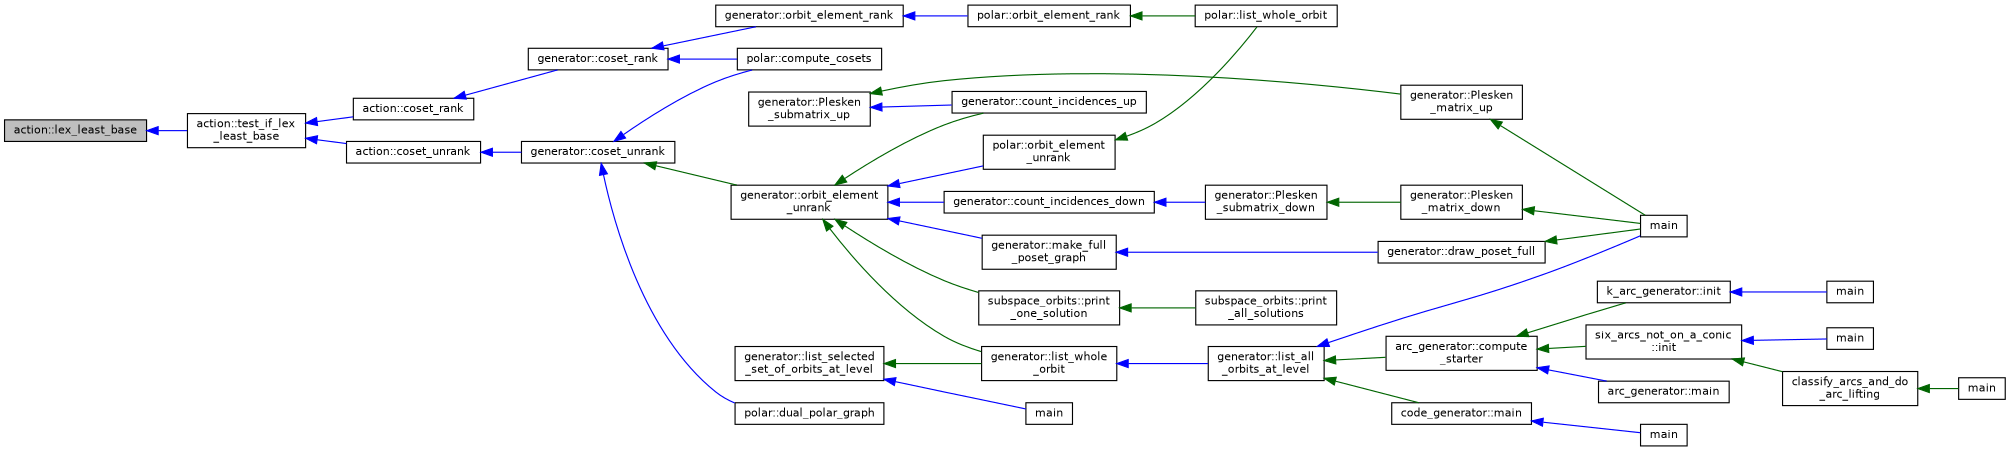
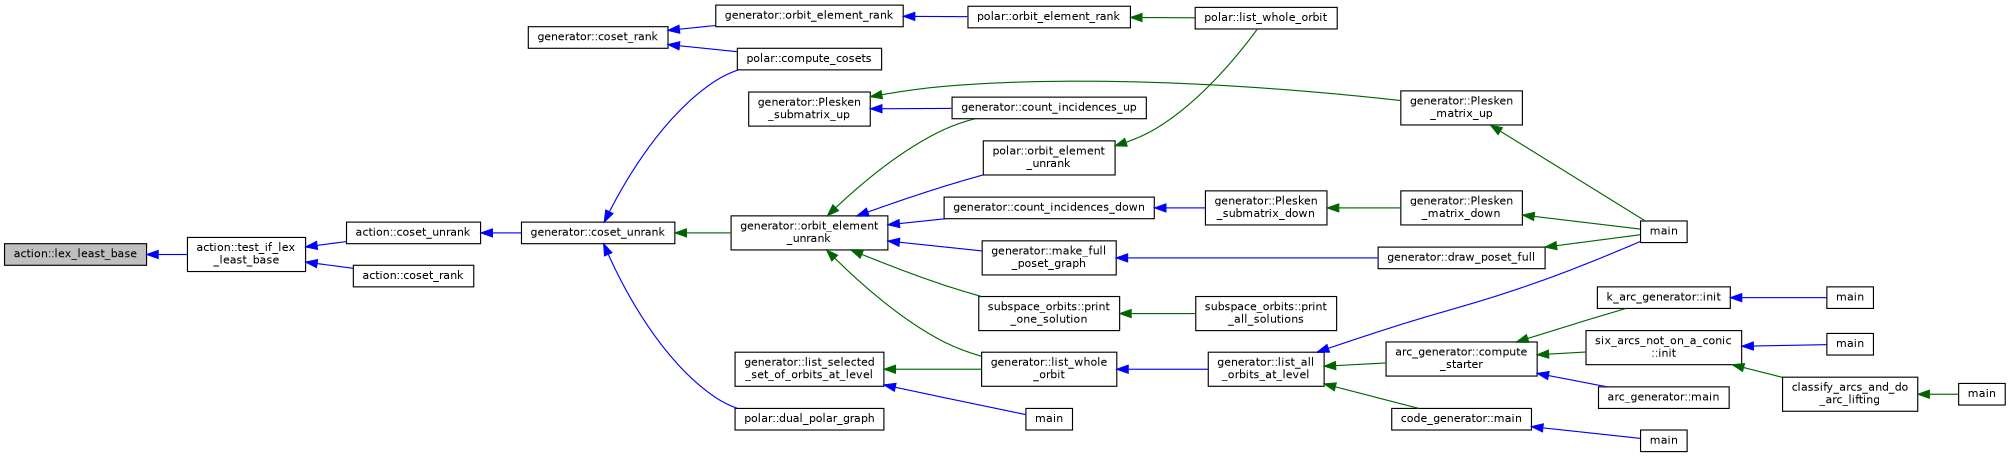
(511, 83) -> none
